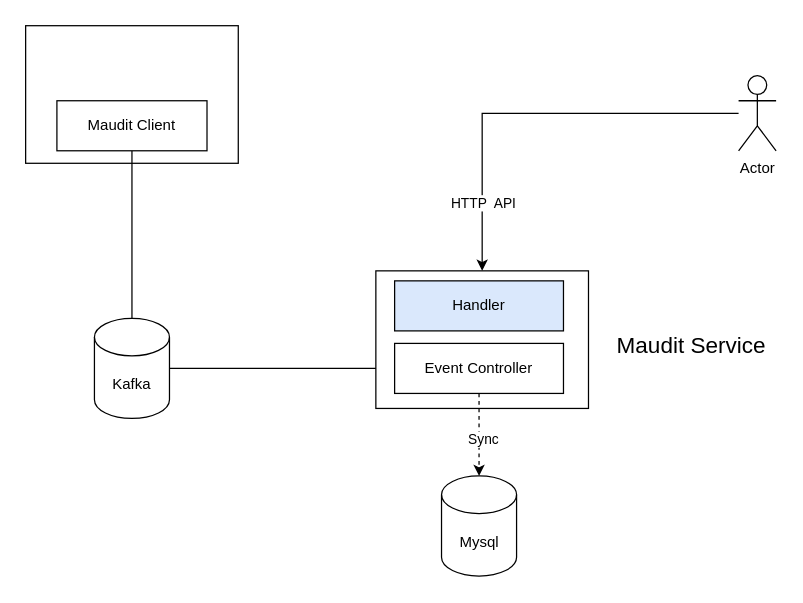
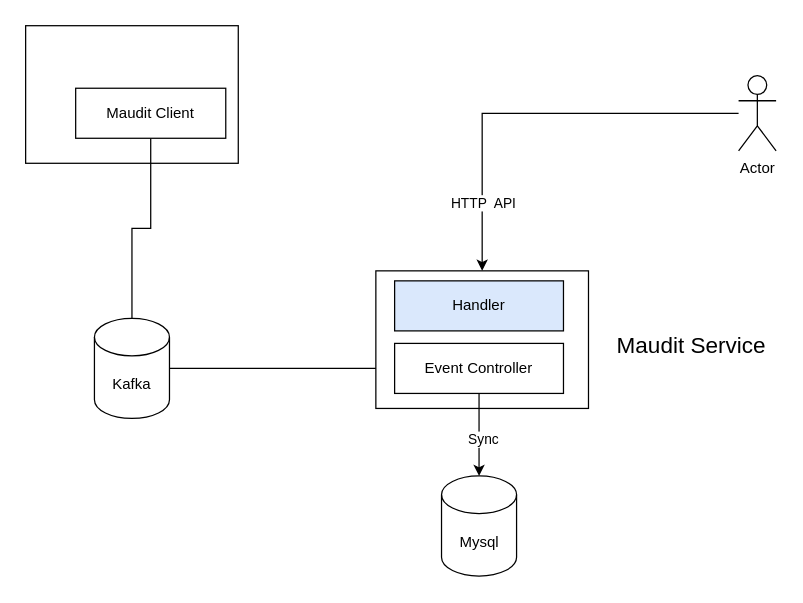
(132, 126) -> (151, 113)
(479, 413) -> (479, 413)
